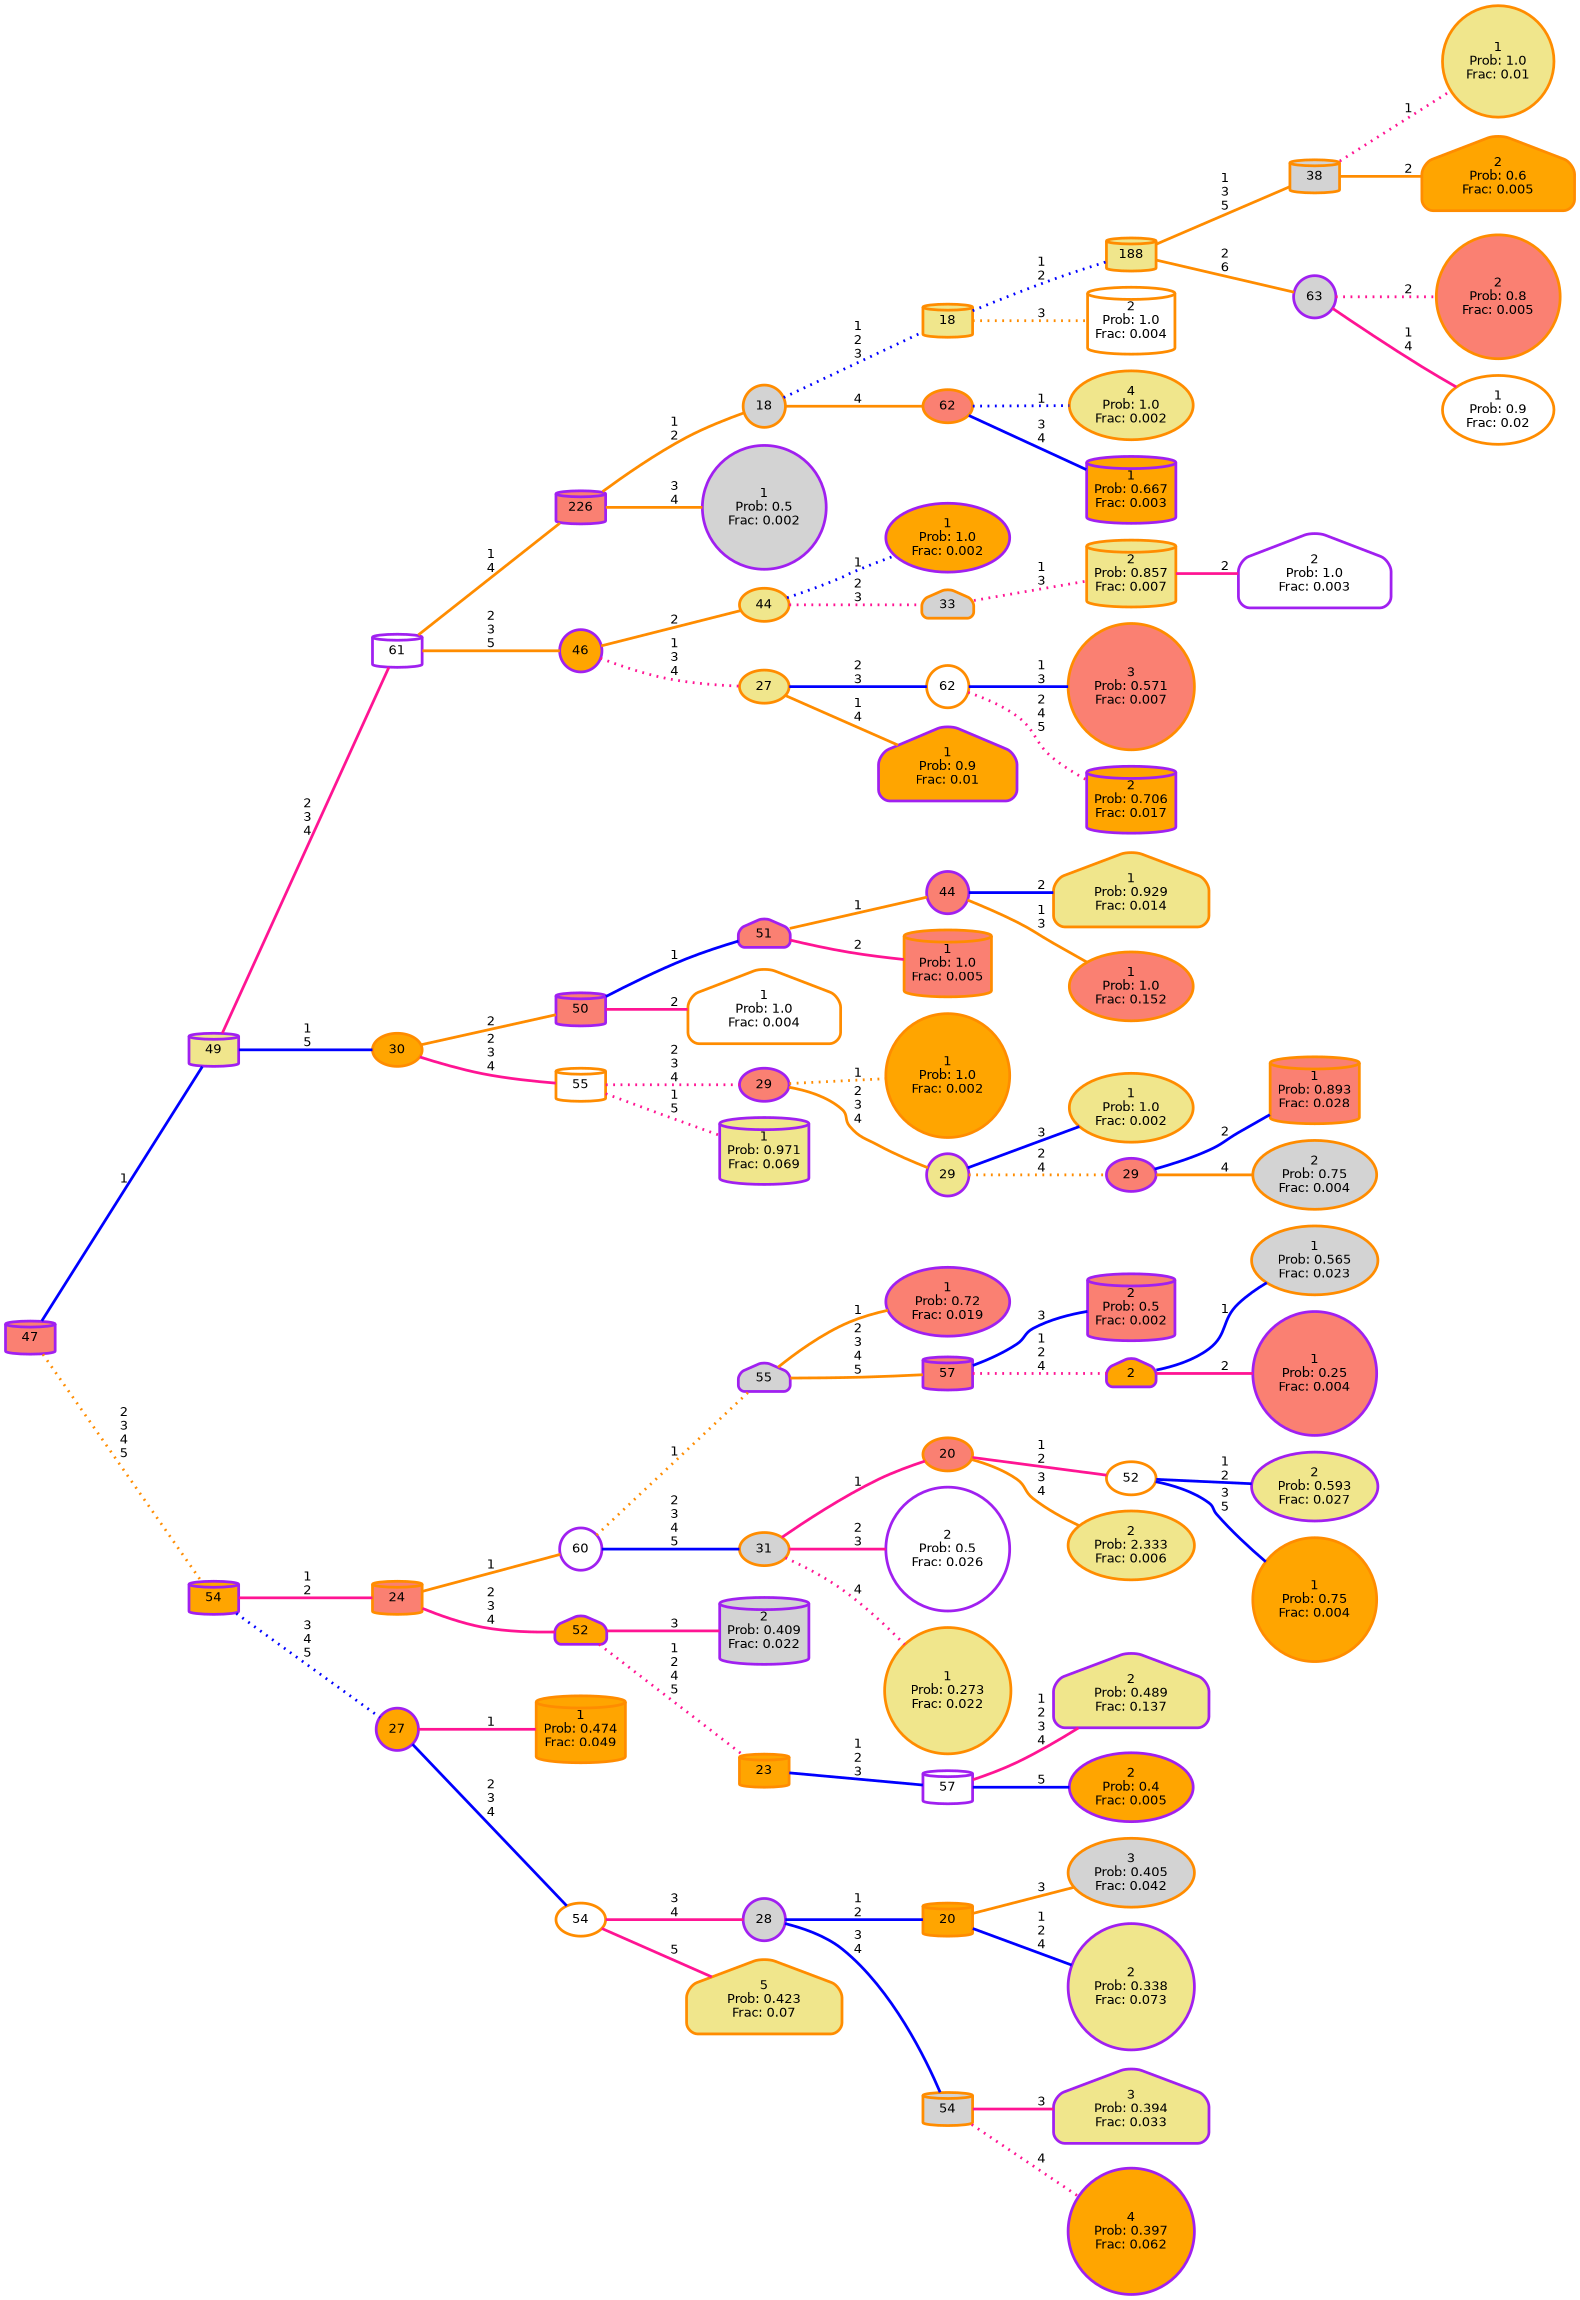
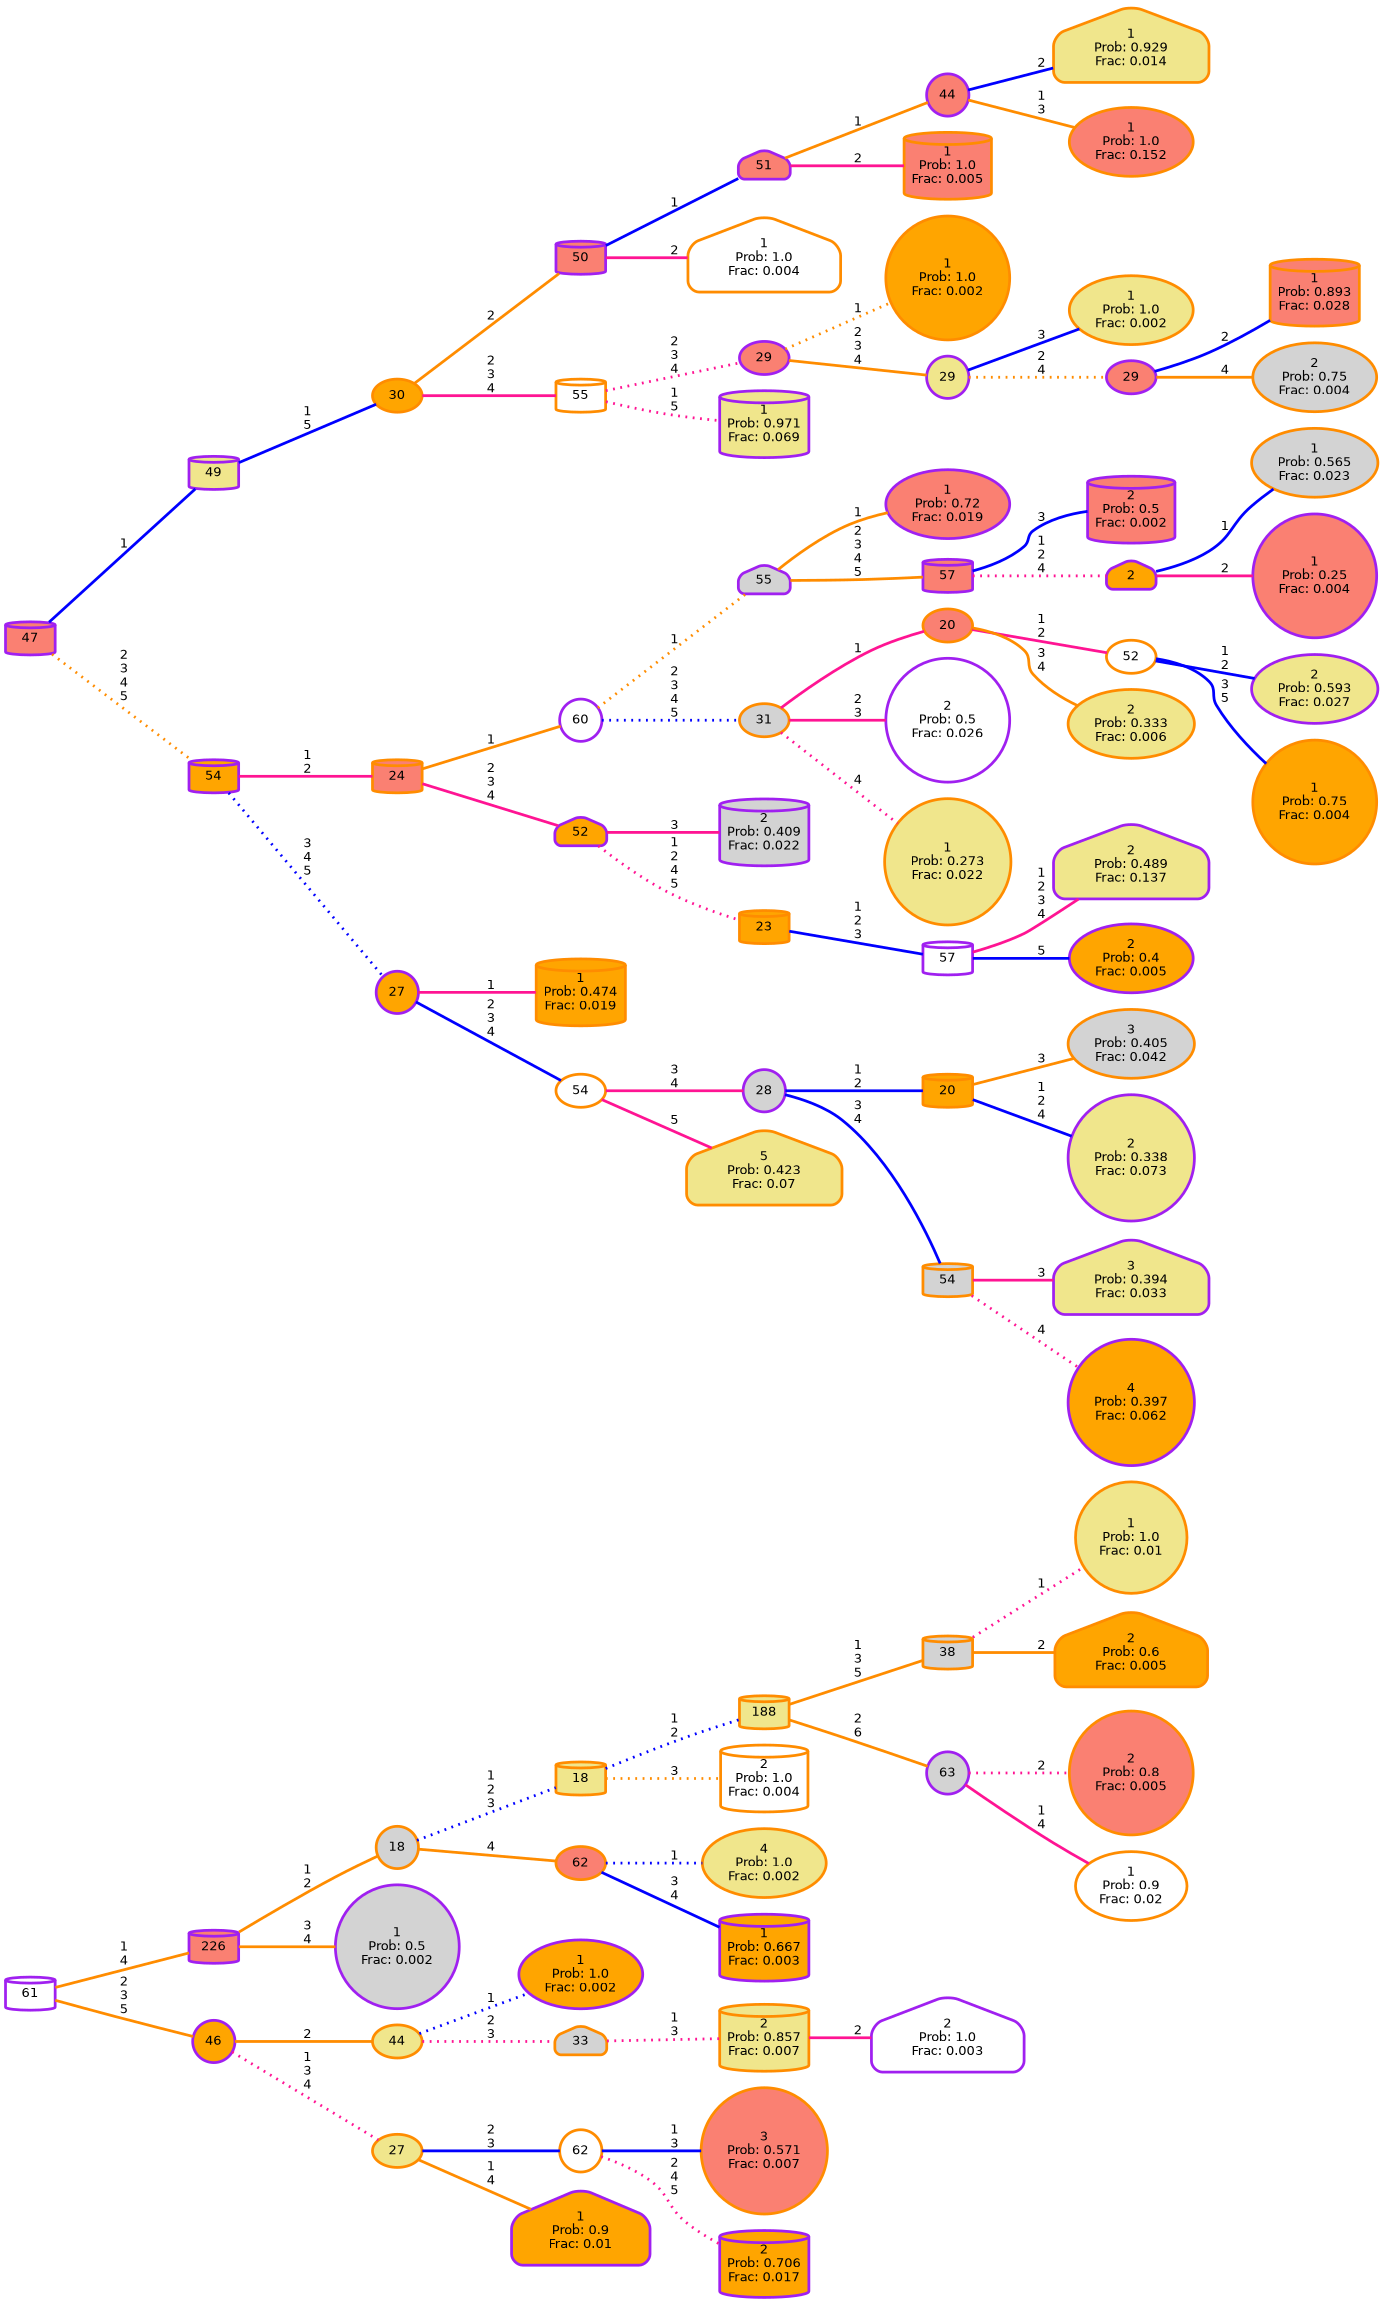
(306, 850) -> none
(1131, 1545) -> (1131, 724)
(671, 1549) -> (671, 720)
(581, 1729) -> (581, 992)
